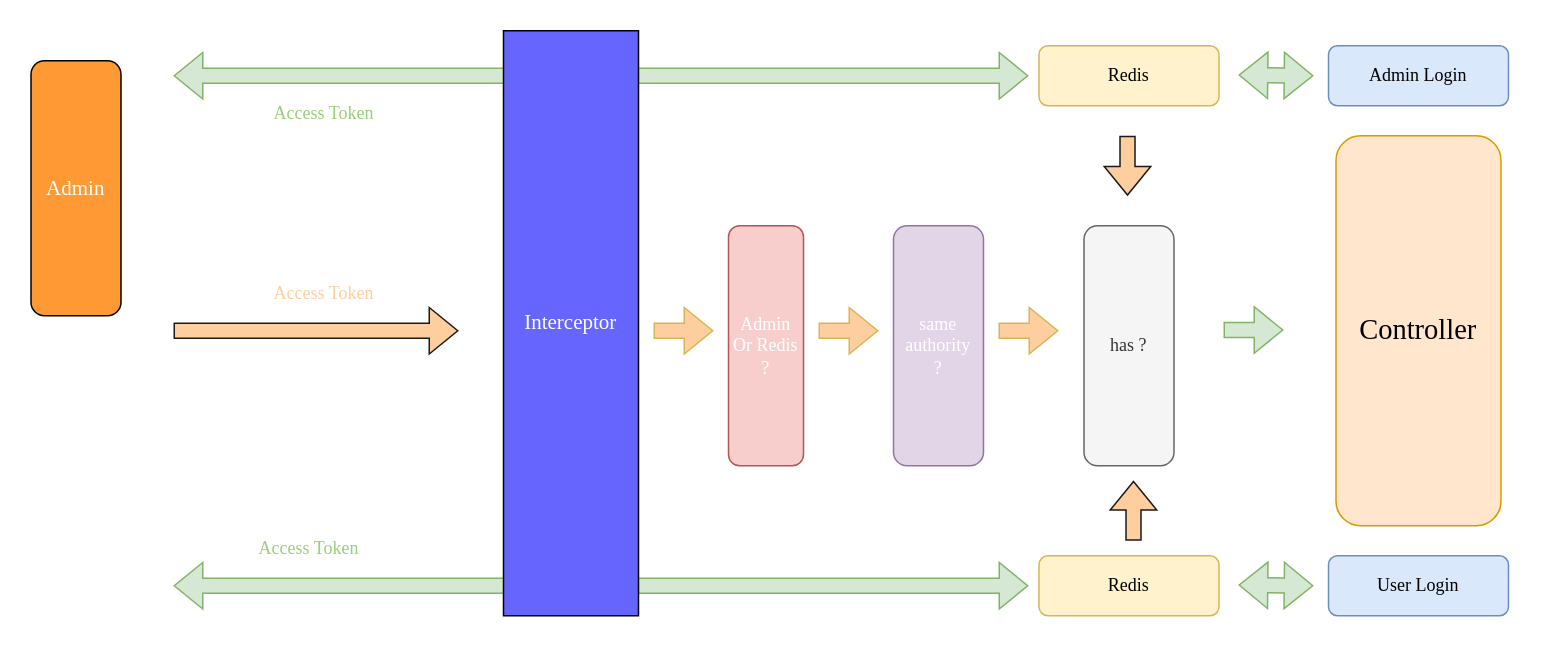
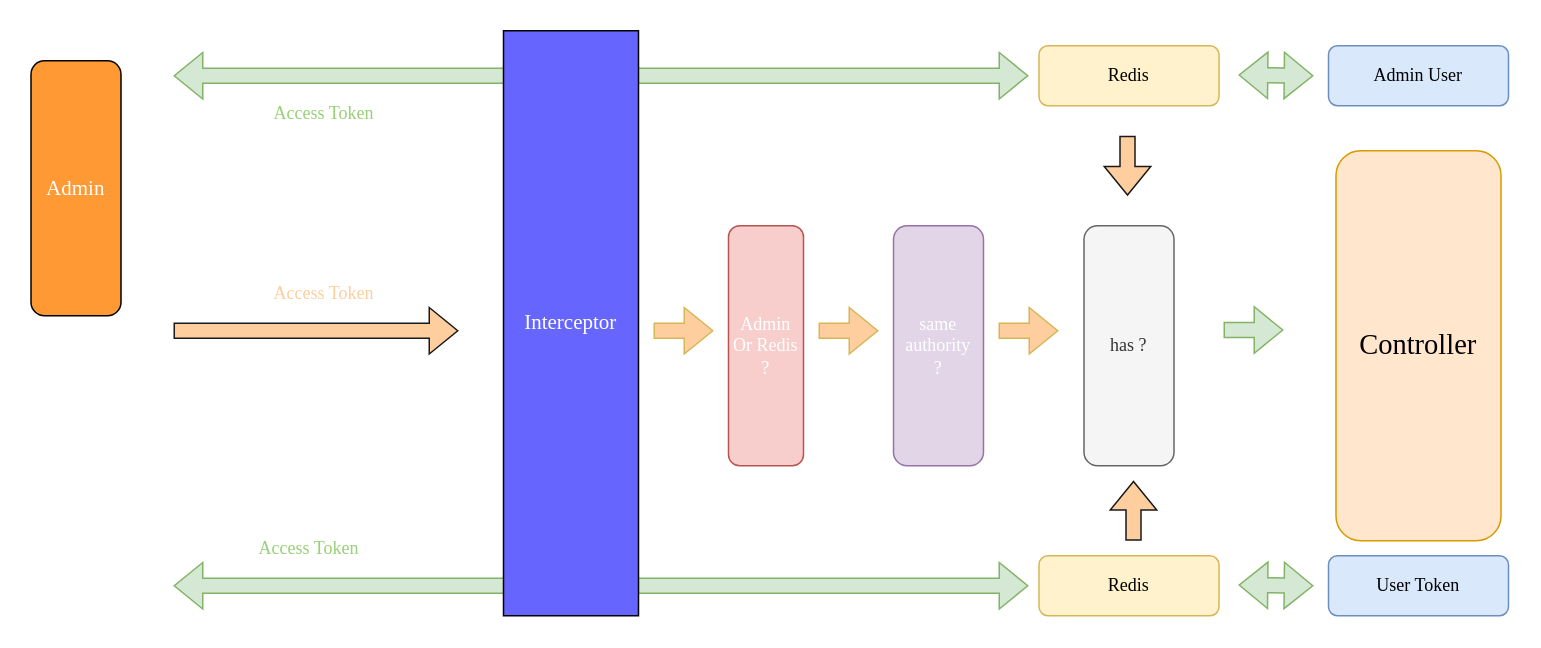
(1418, 76) -> (1418, 76)
(1418, 331) -> (1418, 346)
(1418, 586) -> (1418, 586)
